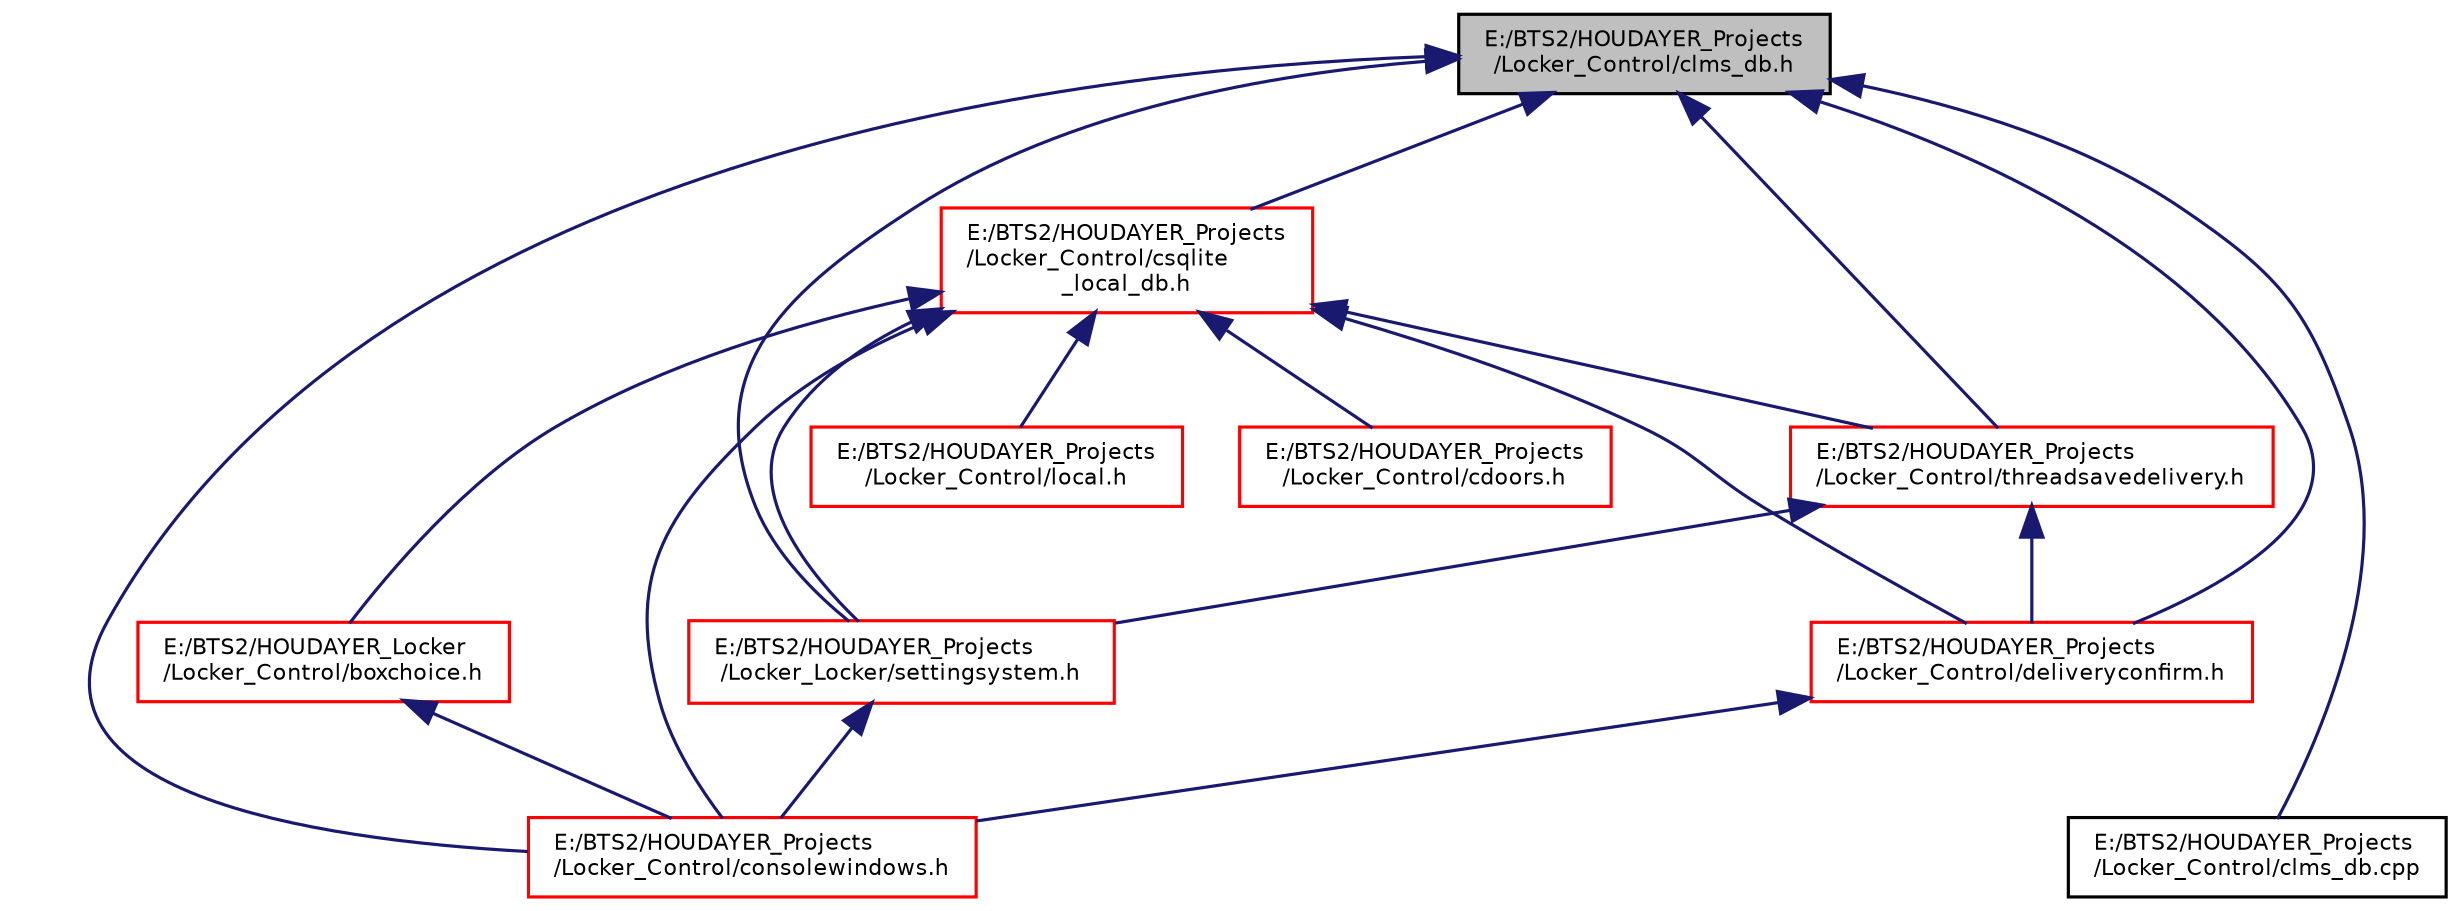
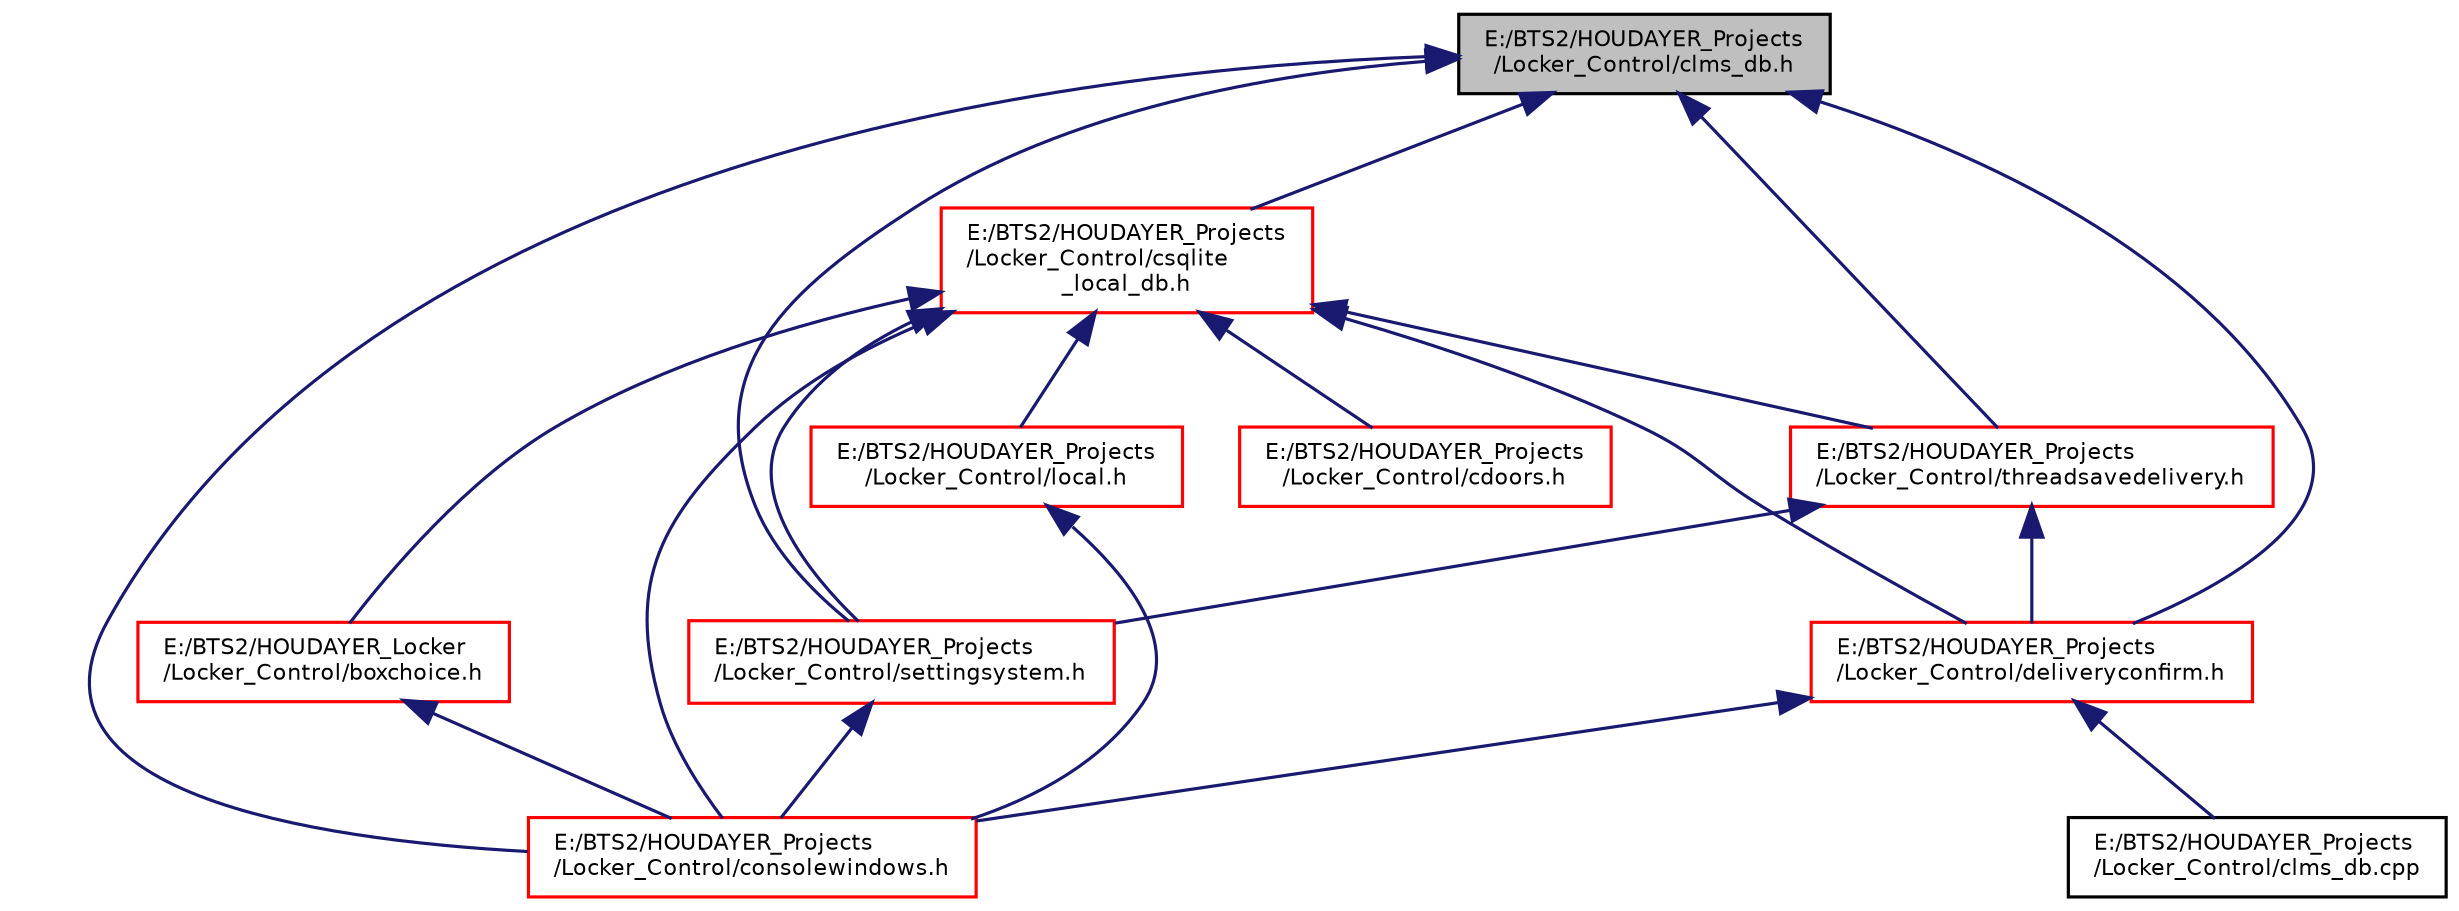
(2307, 327) -> (2157, 770)
(902, 662) -> (902, 662)
none -> (1142, 705)
